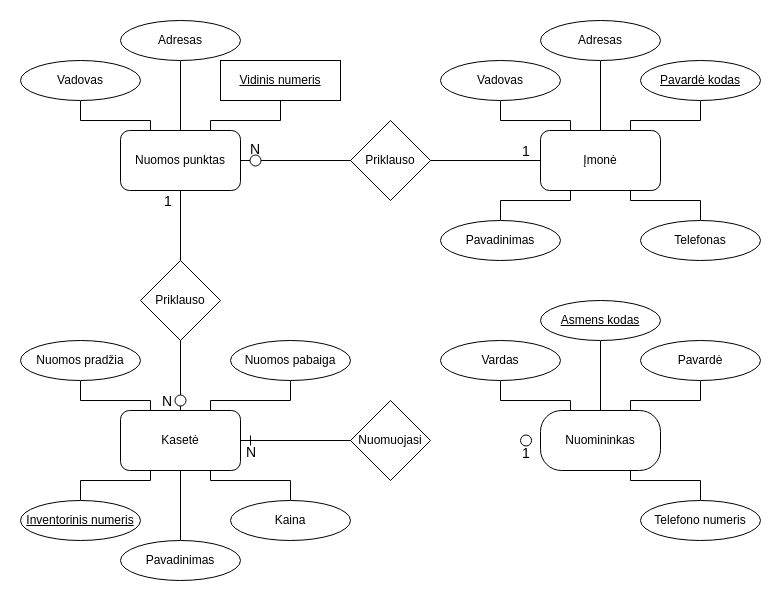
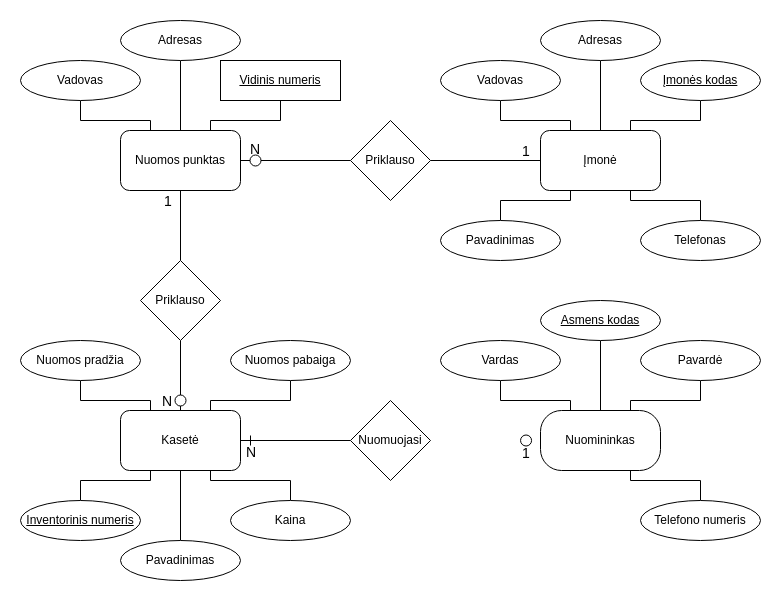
(701, 81) -> (701, 81)
